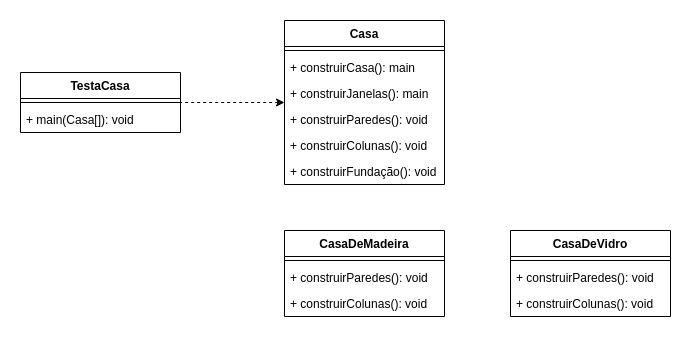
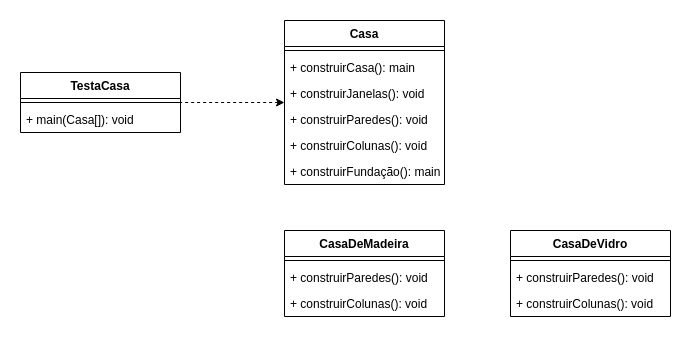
(368, 94) -> (368, 94)
(373, 172) -> (373, 172)
